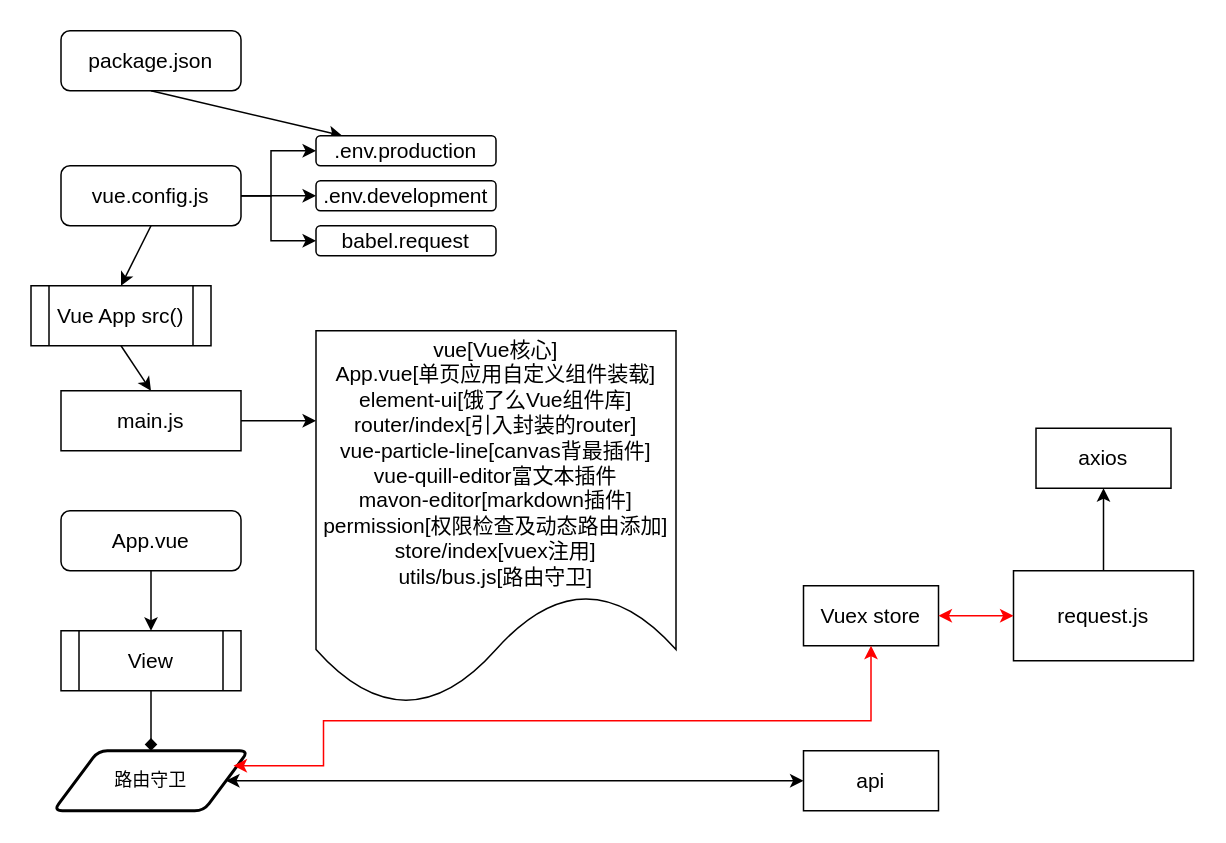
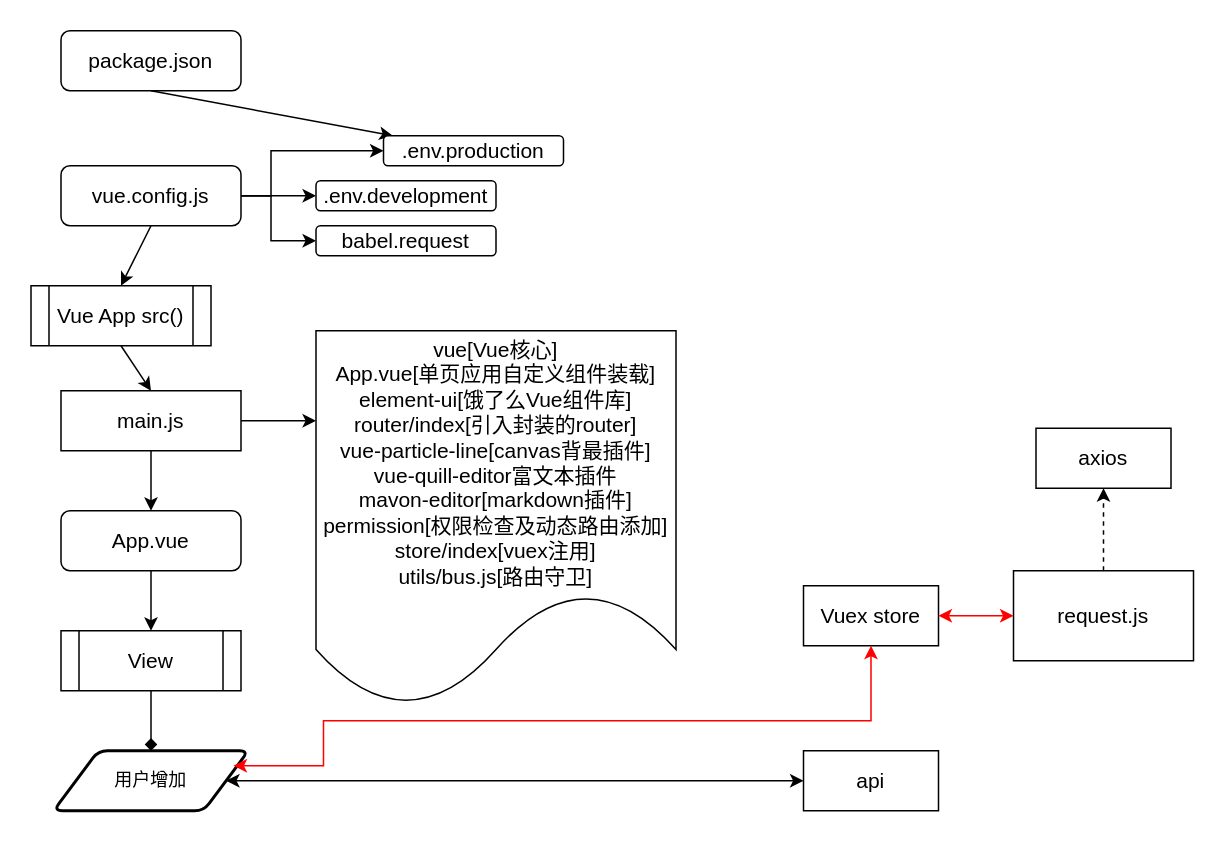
(406, 151) -> (473, 151)
none -> (151, 476)
(1103, 533) -> (1103, 533)
(151, 781) -> (151, 781)
